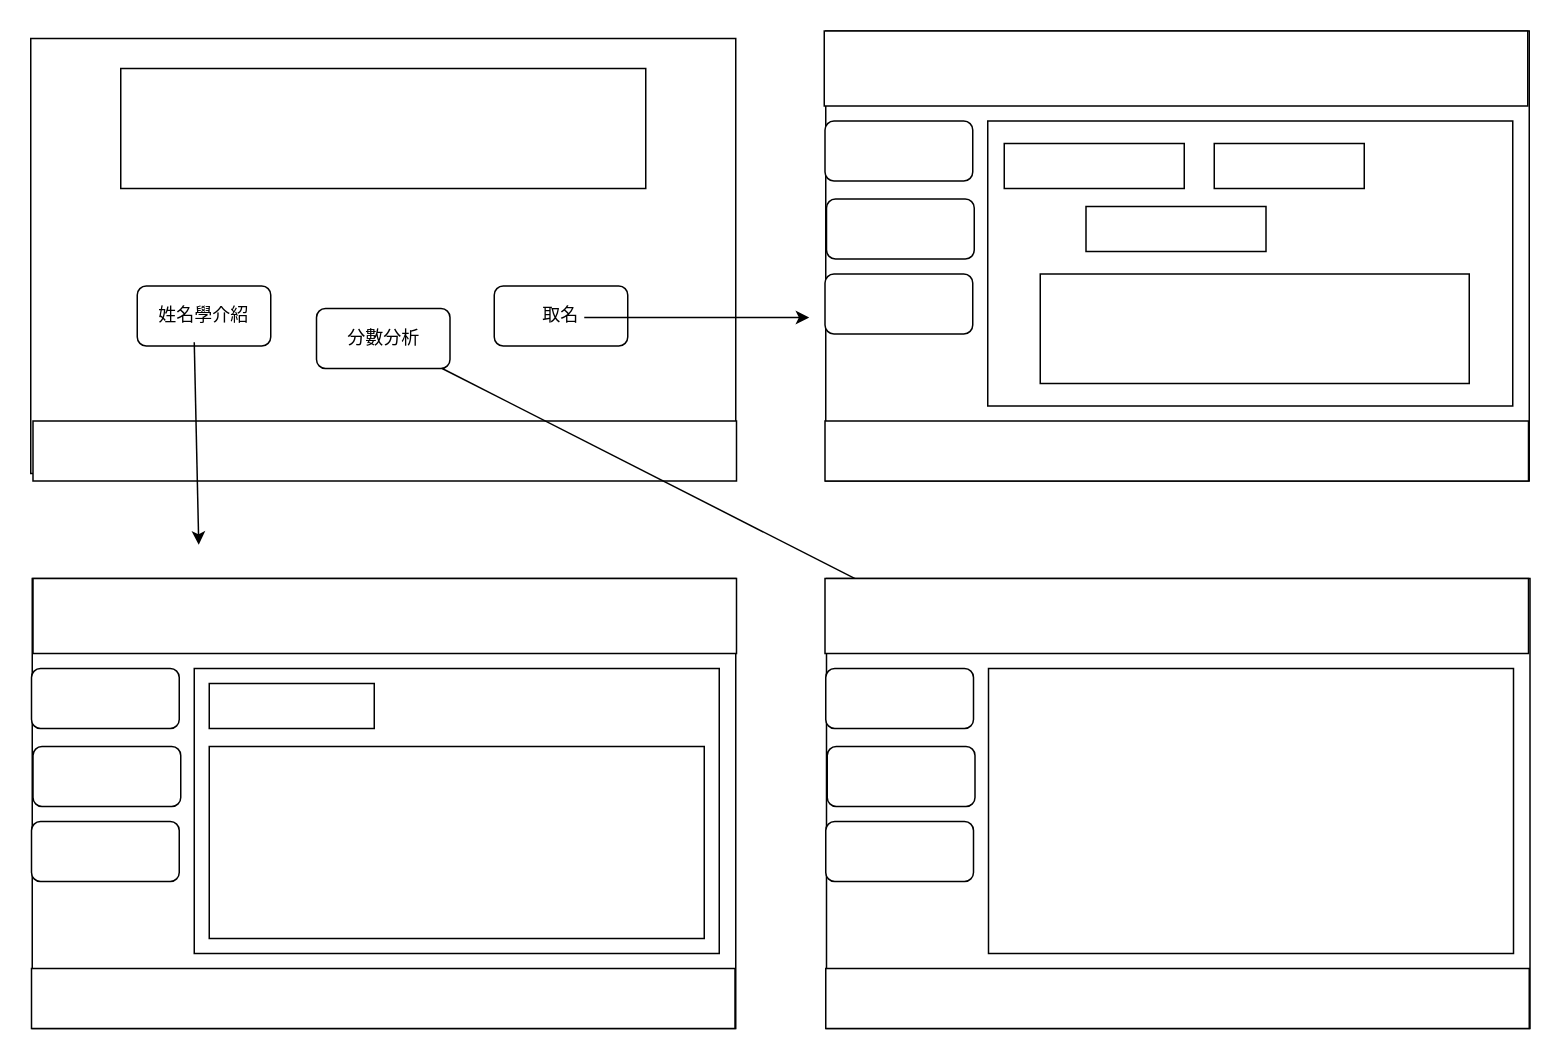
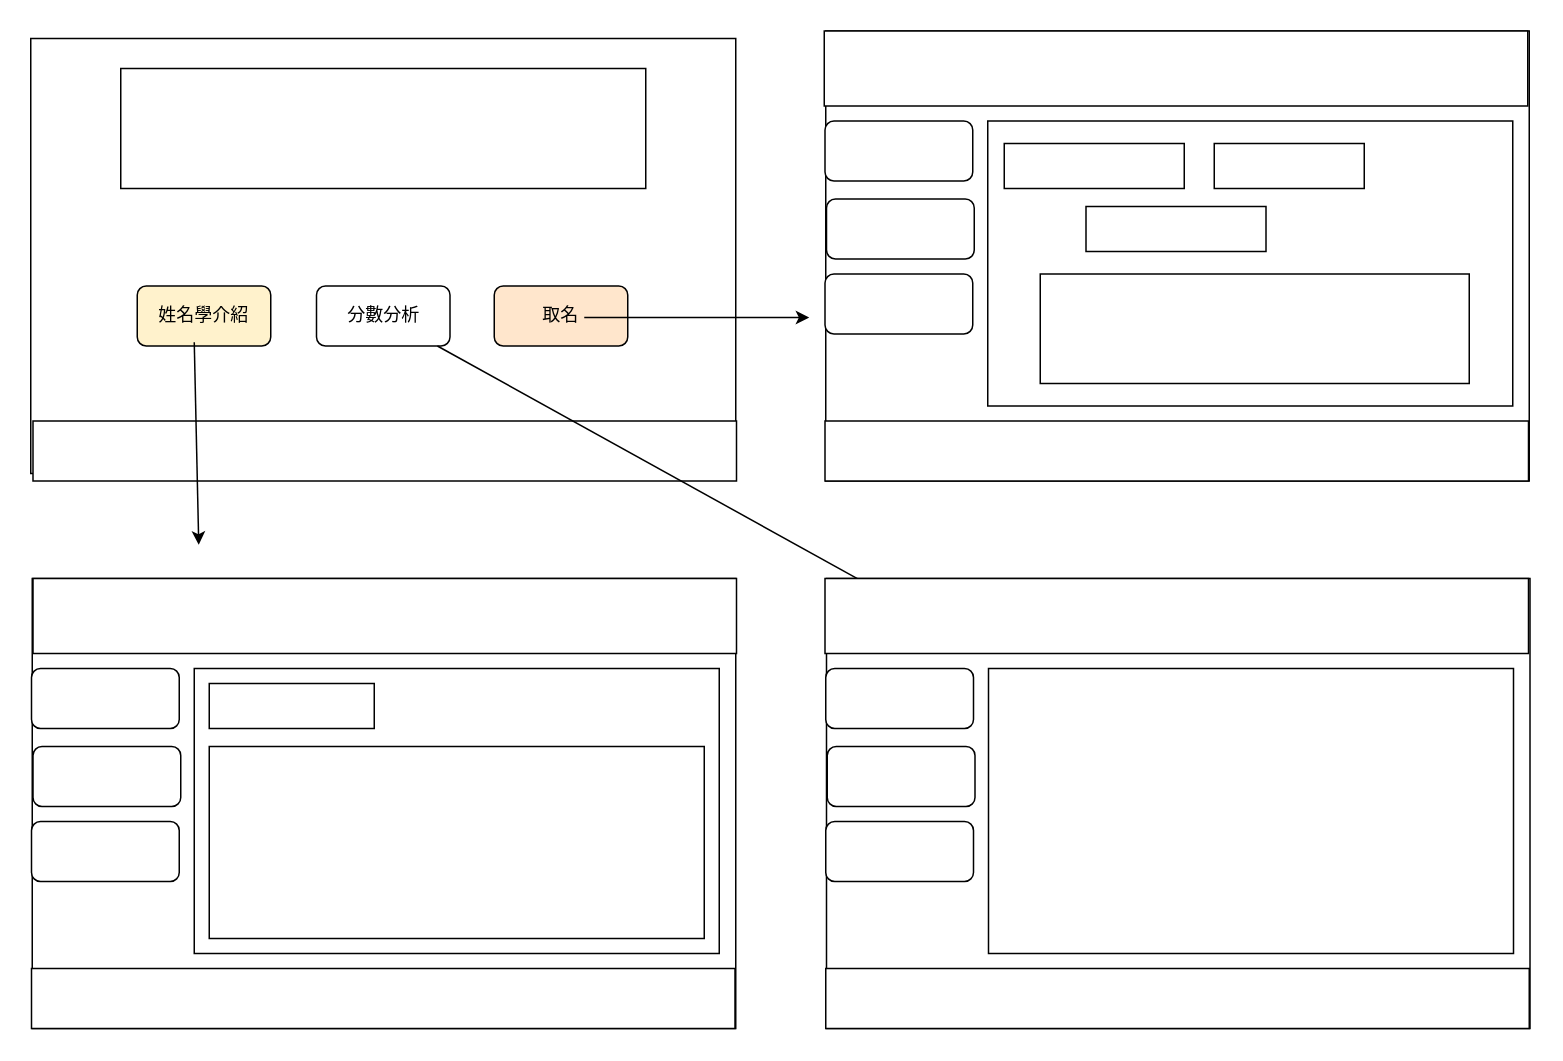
(204, 316) -> (204, 316)
(561, 316) -> (561, 316)
(383, 338) -> (383, 316)
